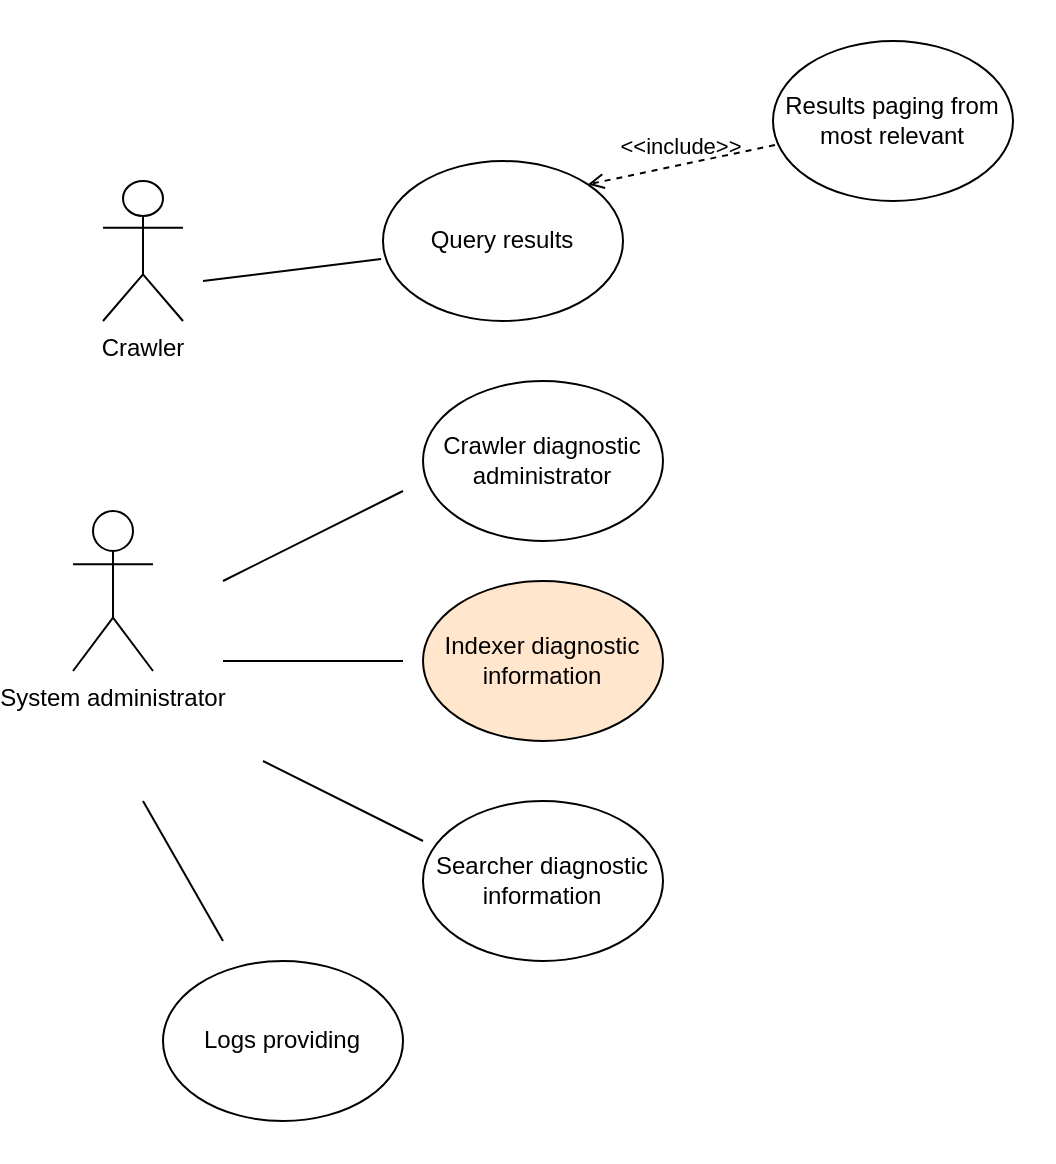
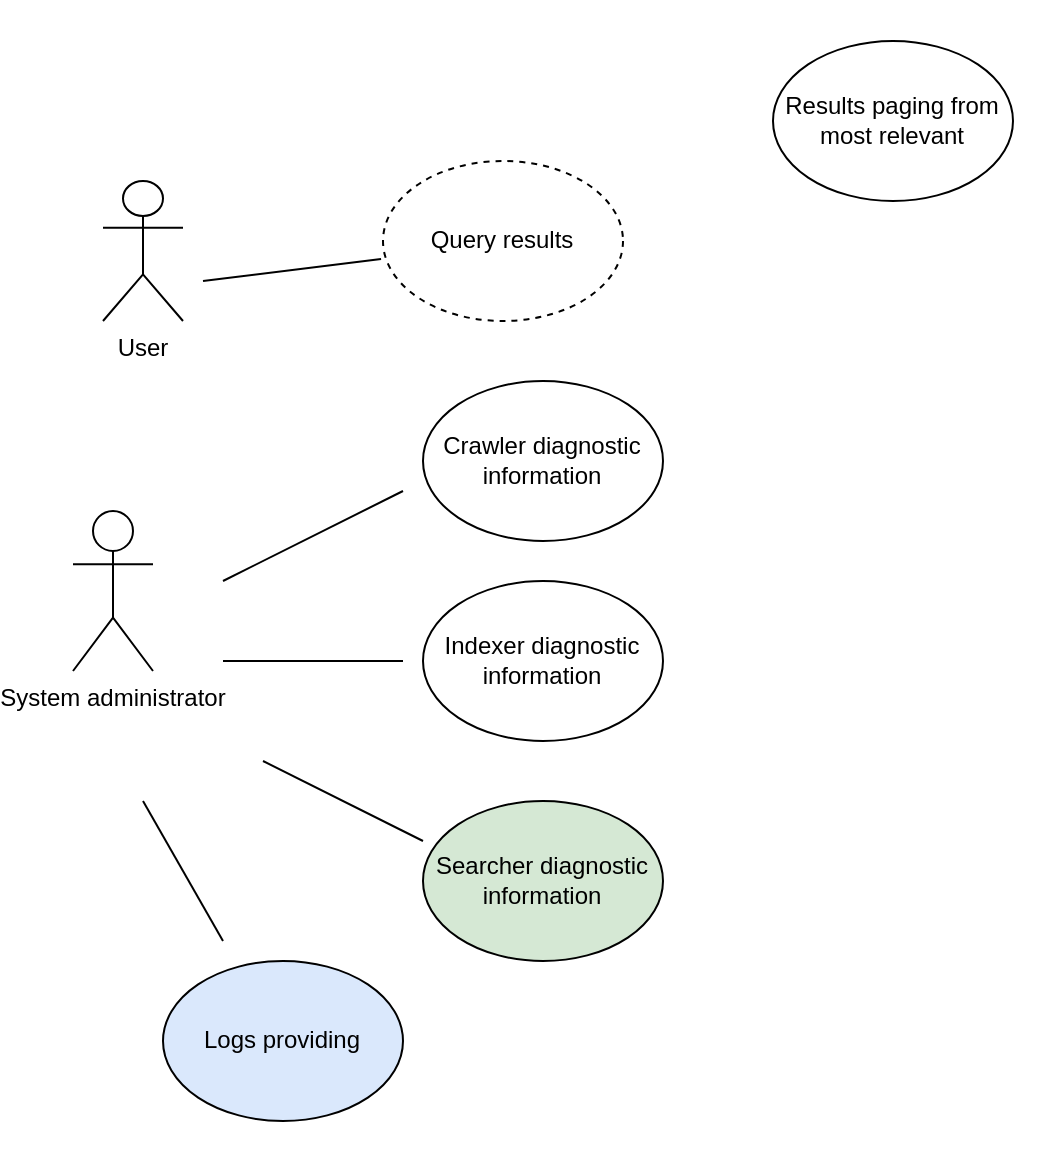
(685, 164) -> none
(503, 241) -> (503, 241)
(144, 349) -> (144, 349)
(543, 461) -> (543, 461)
(543, 661) -> (543, 661)
(543, 881) -> (543, 881)
(283, 1041) -> (283, 1041)
